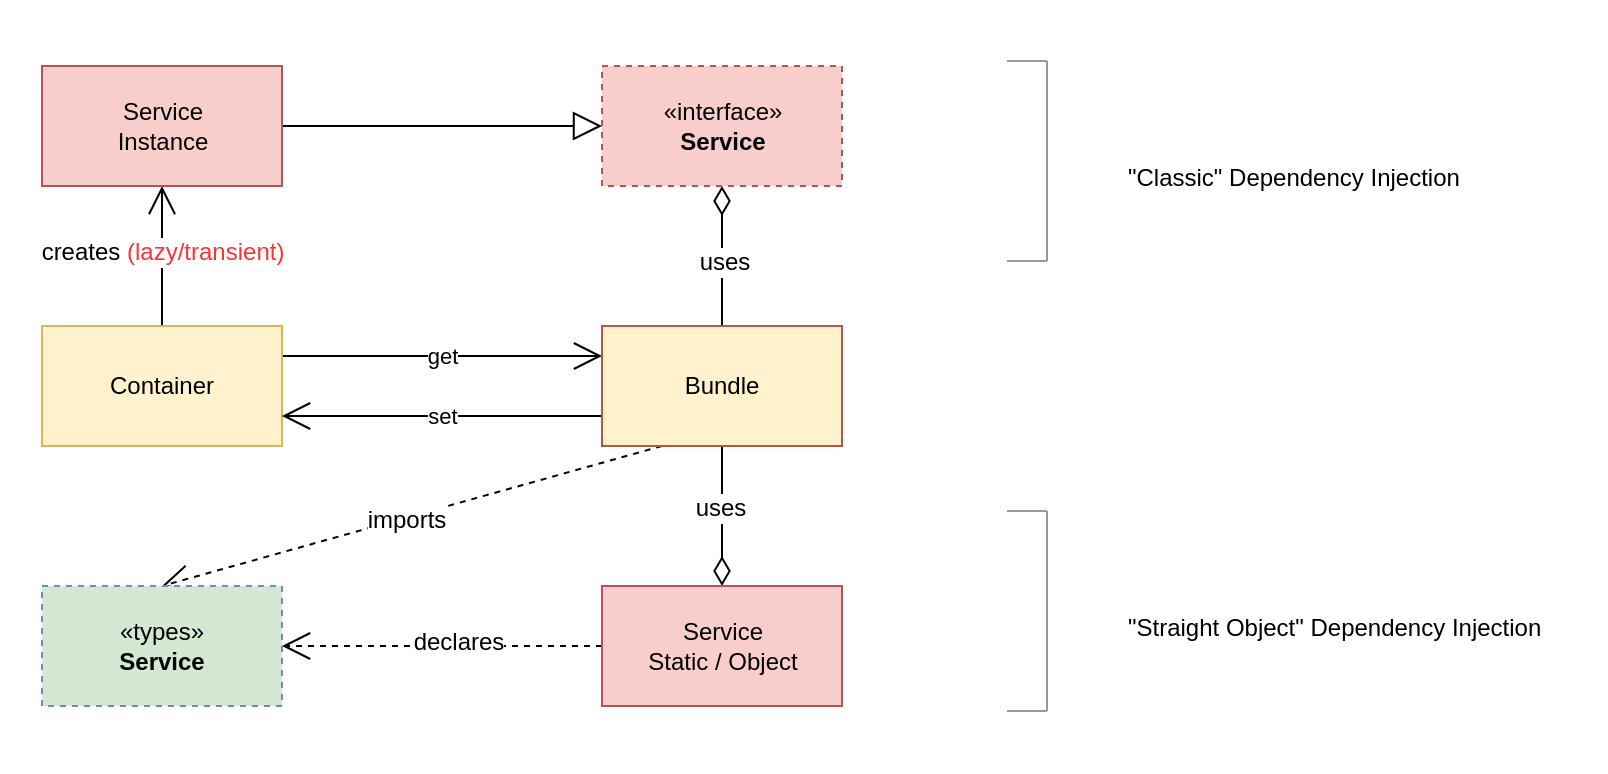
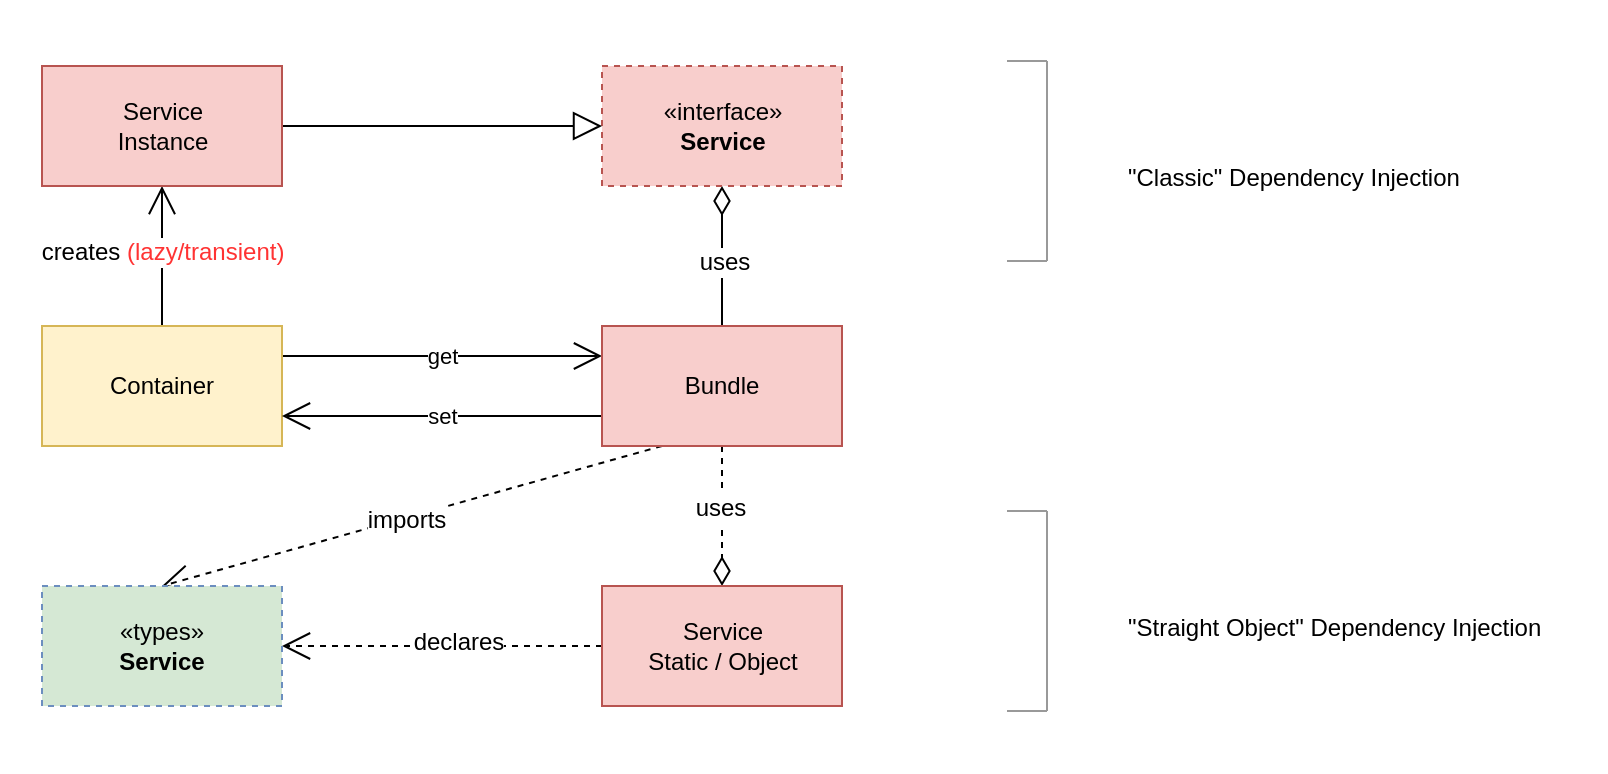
(722, 386) -> (722, 386)
(722, 471) -> (722, 471)
